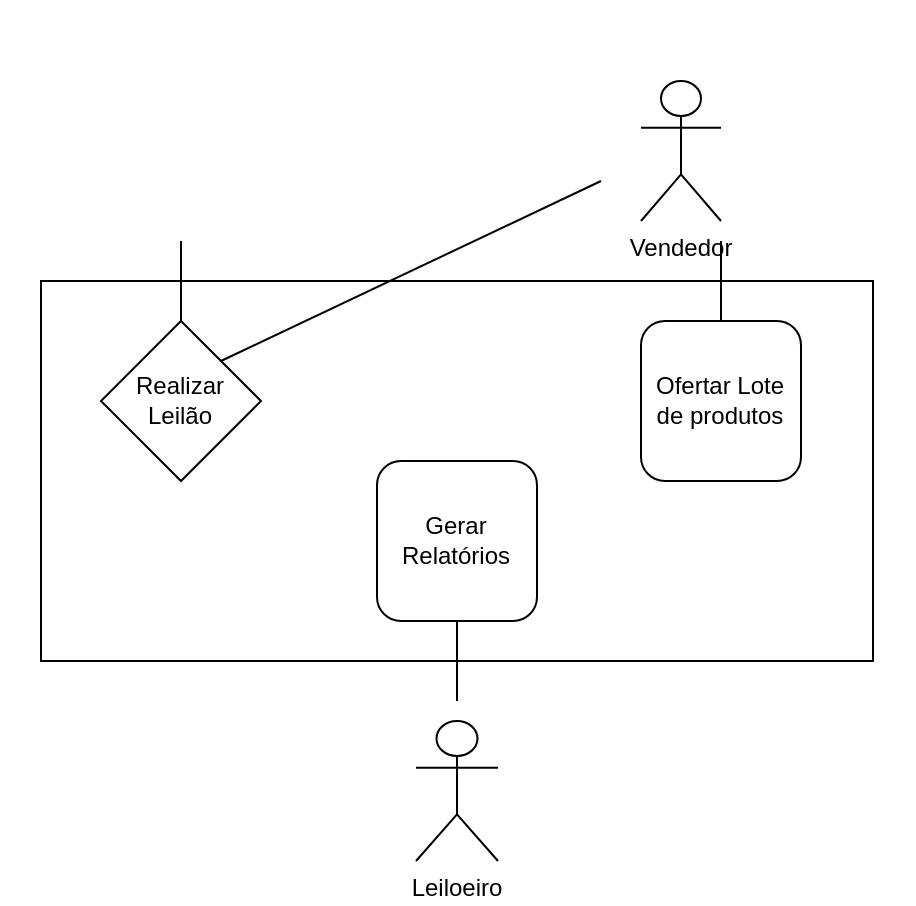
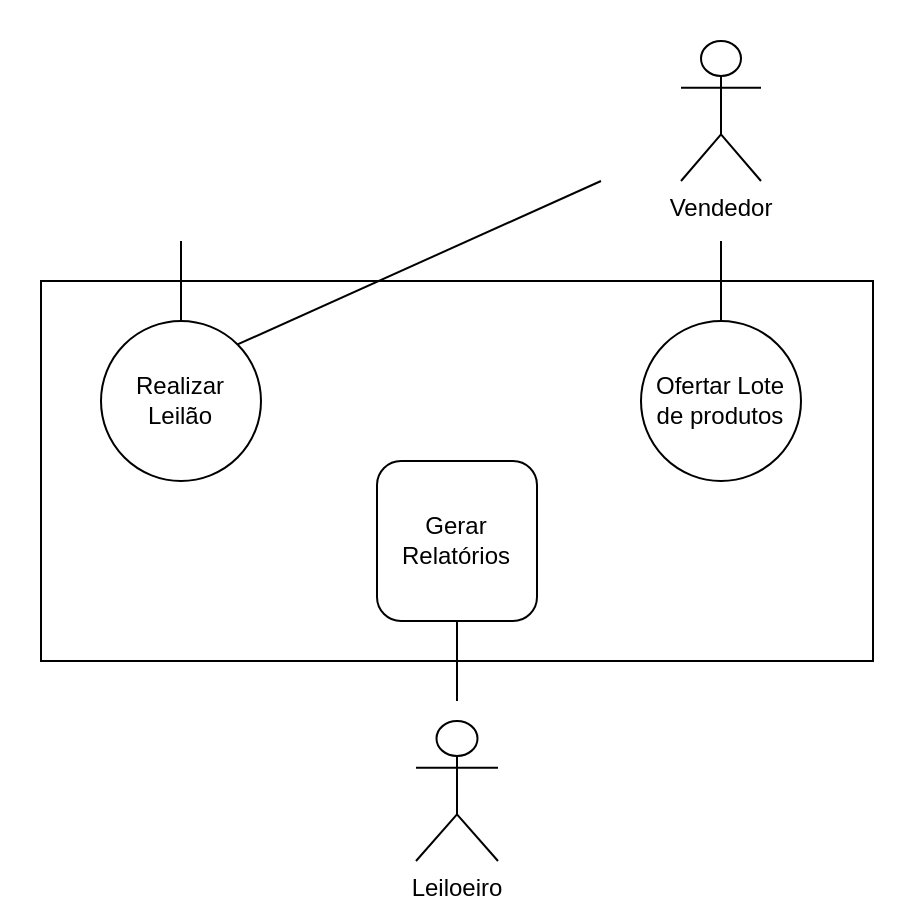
(681, 151) -> (721, 111)
(181, 401) -> (181, 401)
(721, 401) -> (721, 401)
